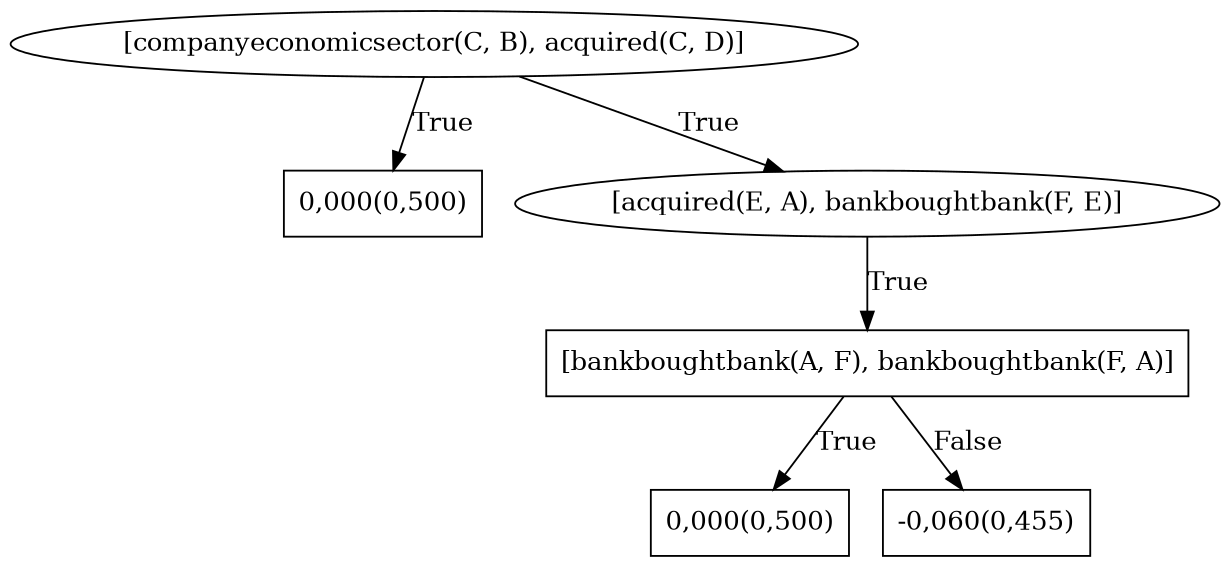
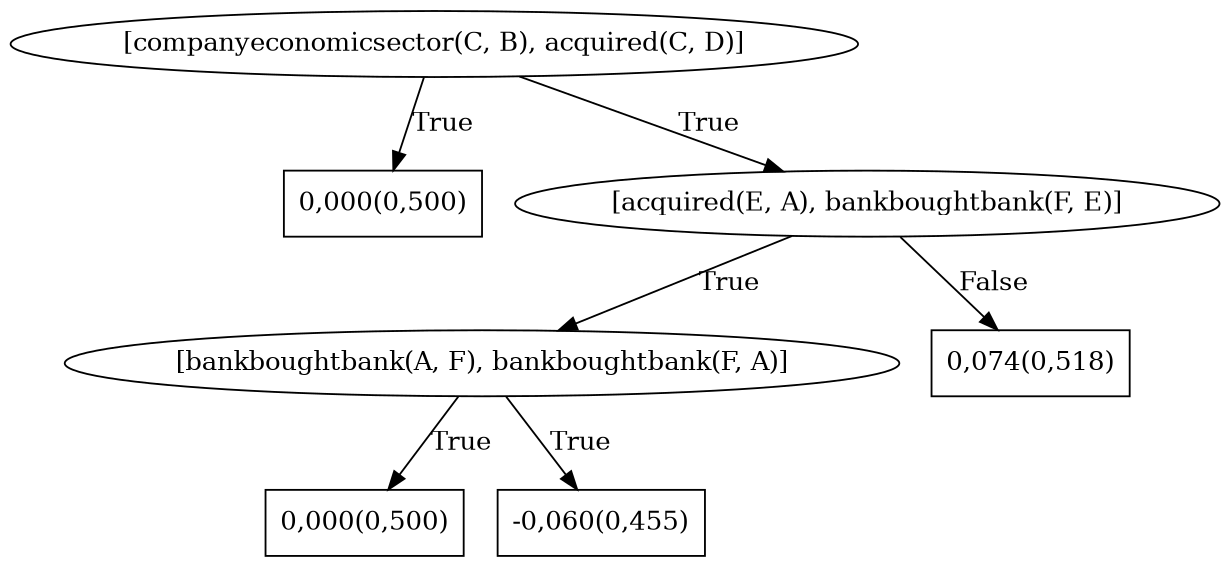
(867, 363) -> (482, 363)
none -> (1031, 363)
(968, 443) -> (581, 443)
